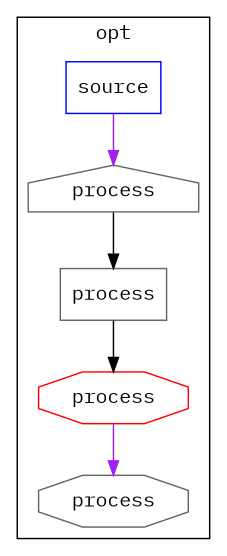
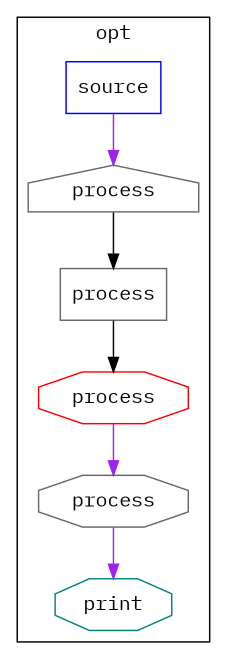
none -> (113, 605)
